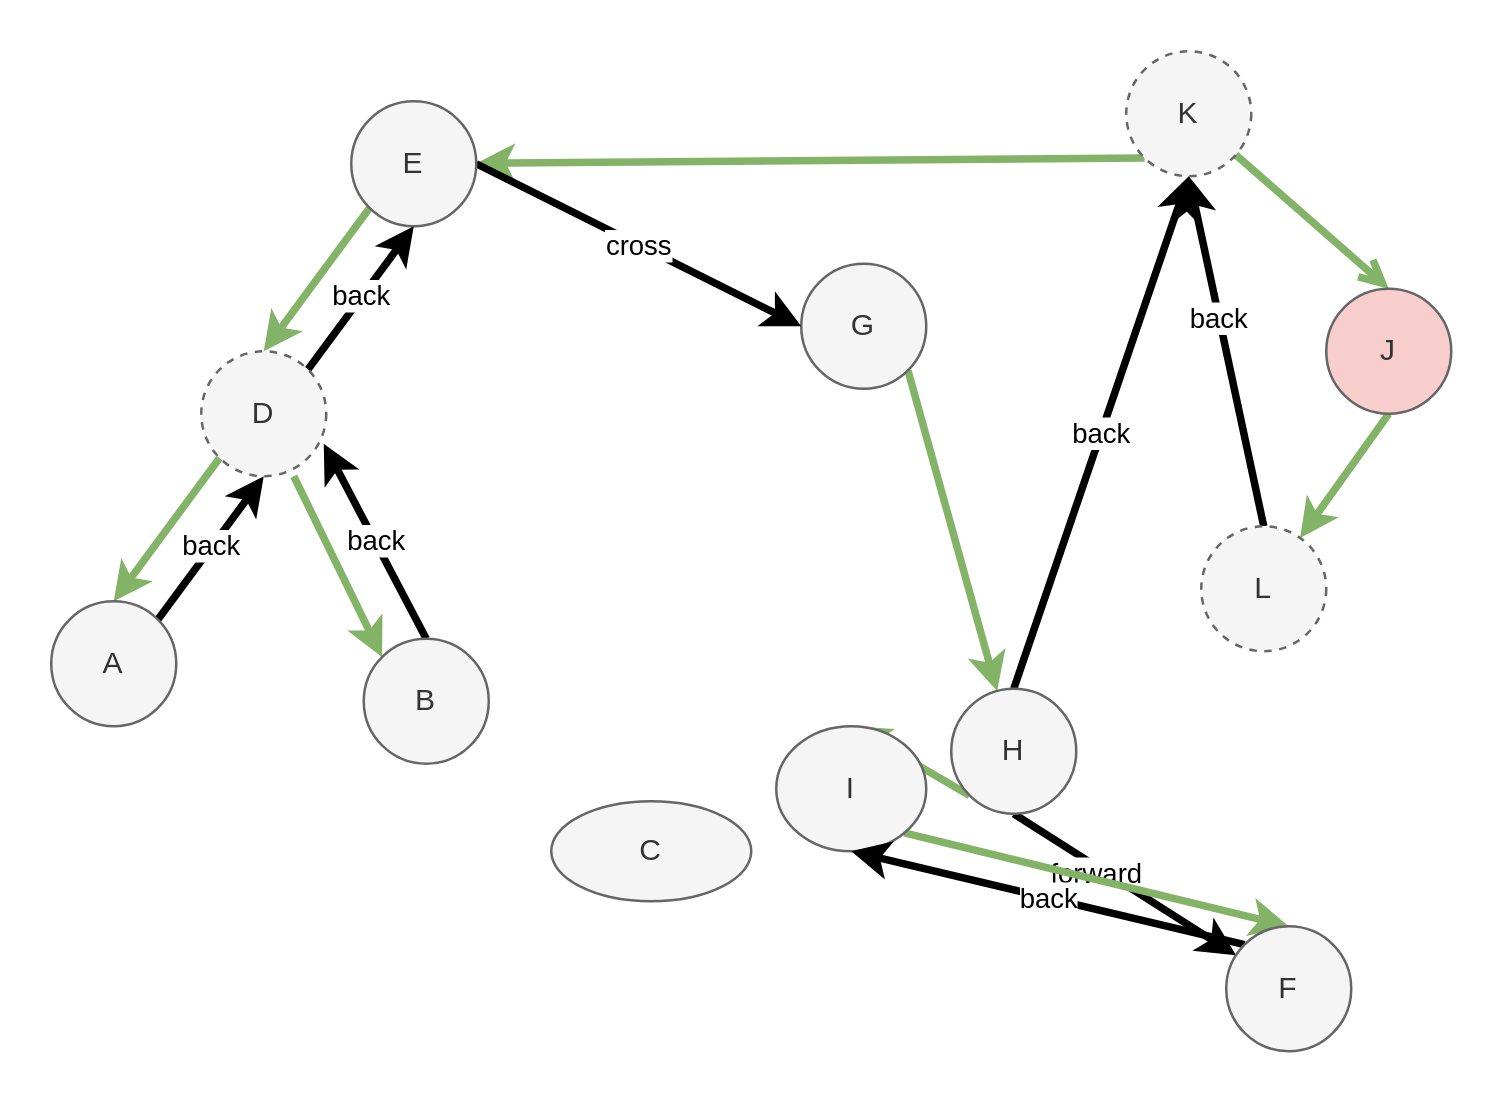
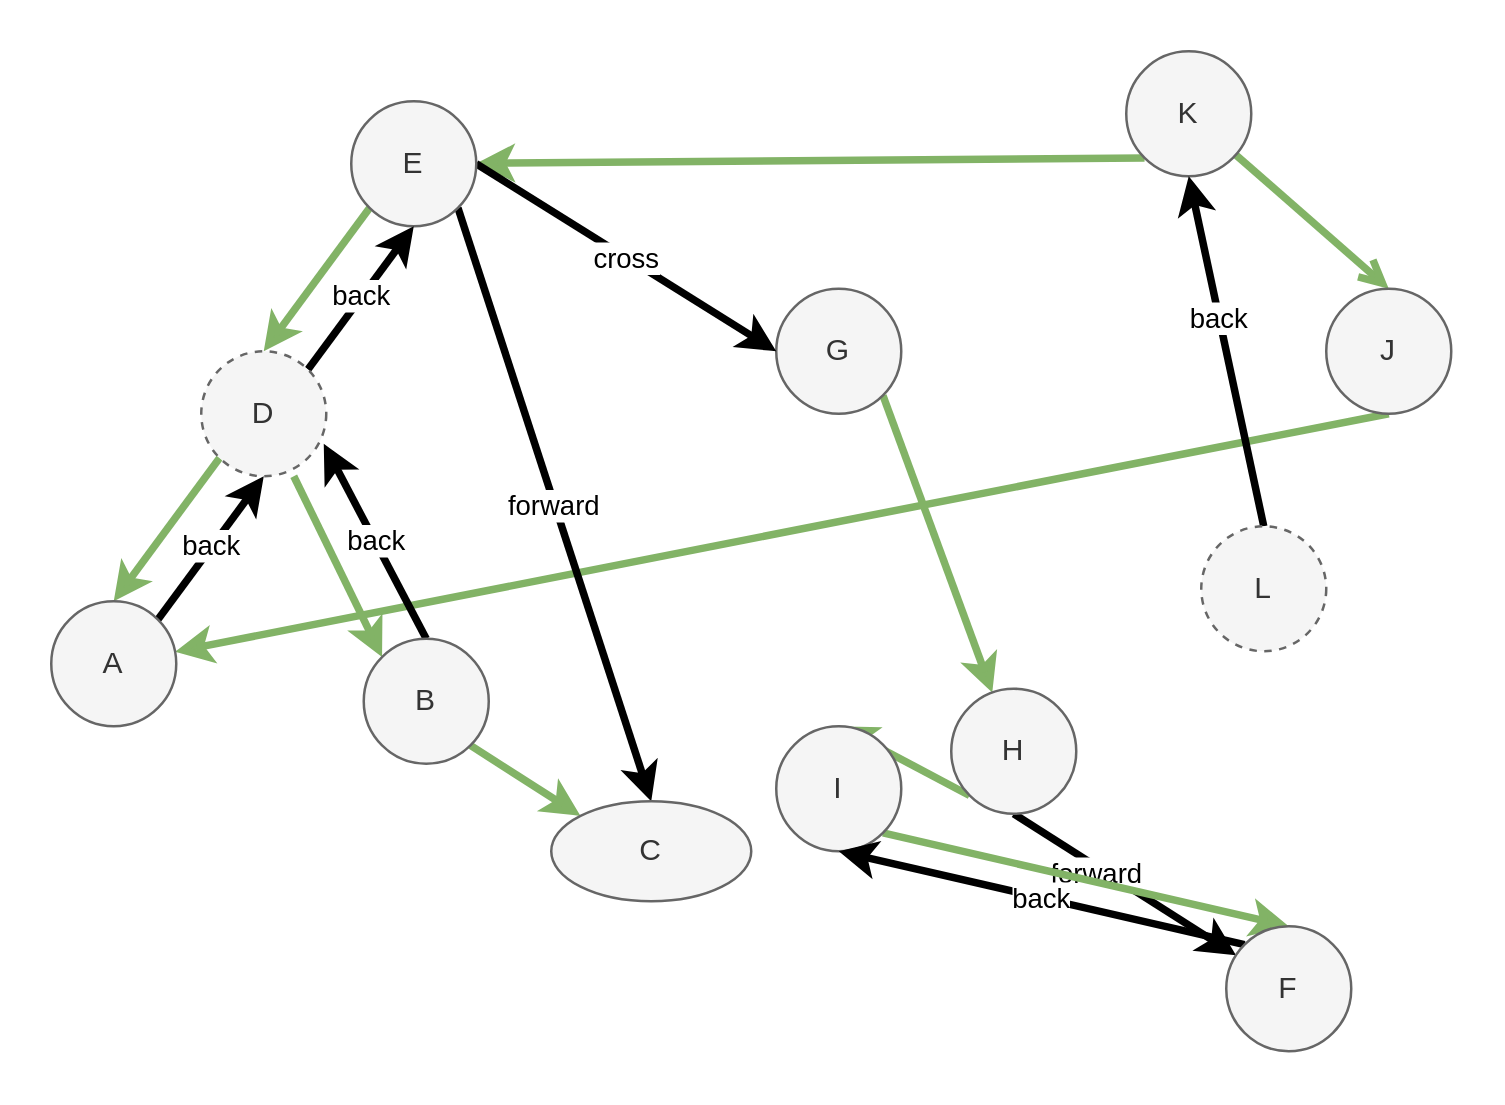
(1189, 114) -> (1189, 114)
(1143, 309) -> none
(864, 326) -> (839, 351)
none -> (504, 349)
(1389, 351) -> (1389, 351)
(1352, 465) -> (751, 539)
none -> (514, 774)
(851, 789) -> (839, 789)
